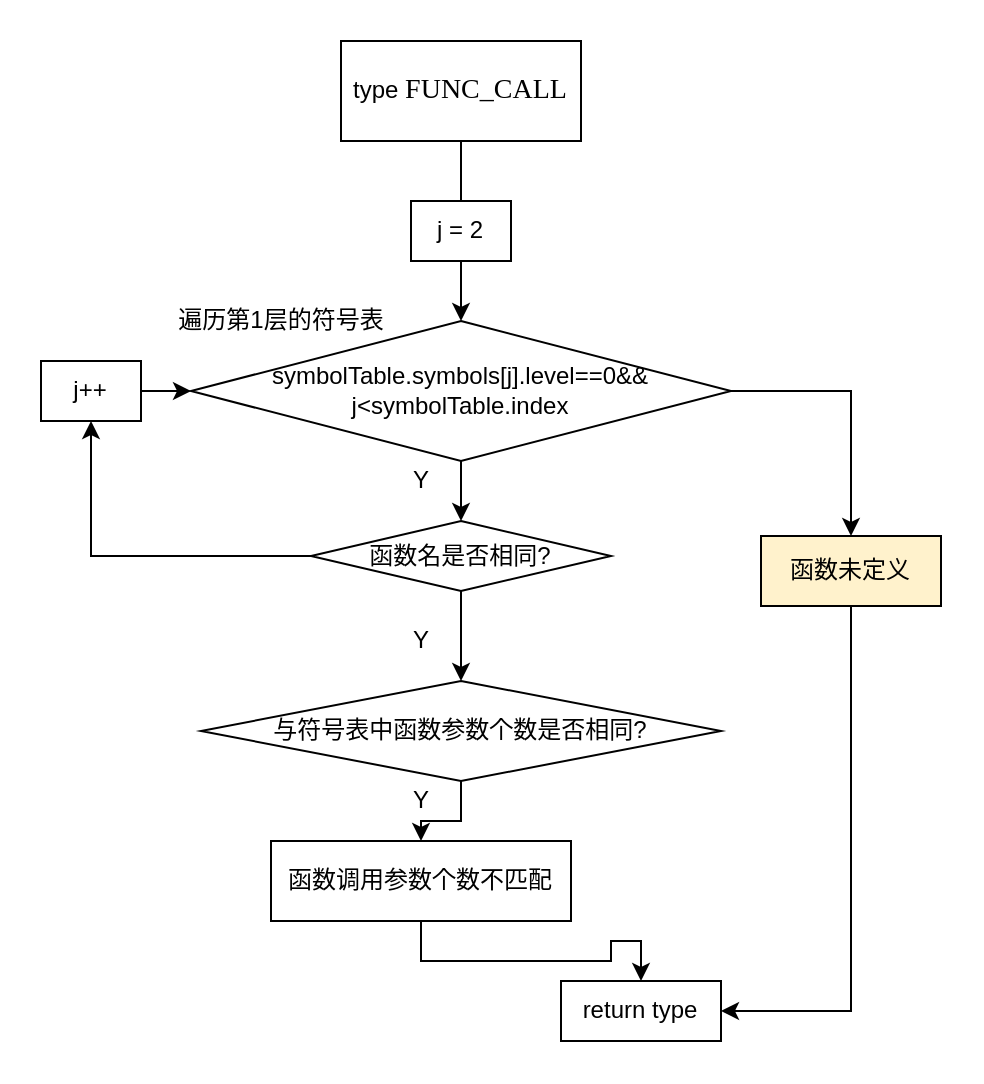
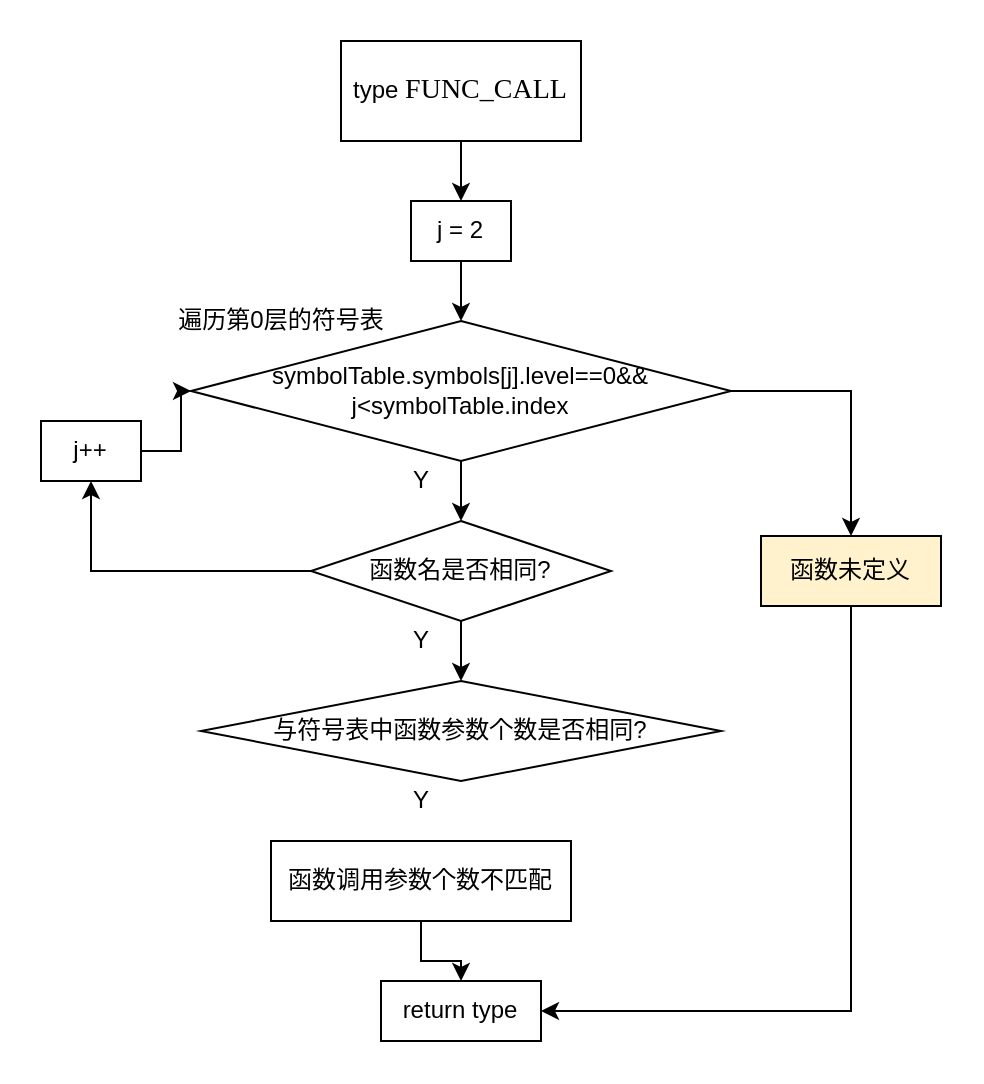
(461, 191) -> (461, 186)
(282, 321) -> (282, 321)
(91, 391) -> (91, 451)
(461, 556) -> (461, 571)
(458, 821) -> none
(641, 1011) -> (461, 1011)
